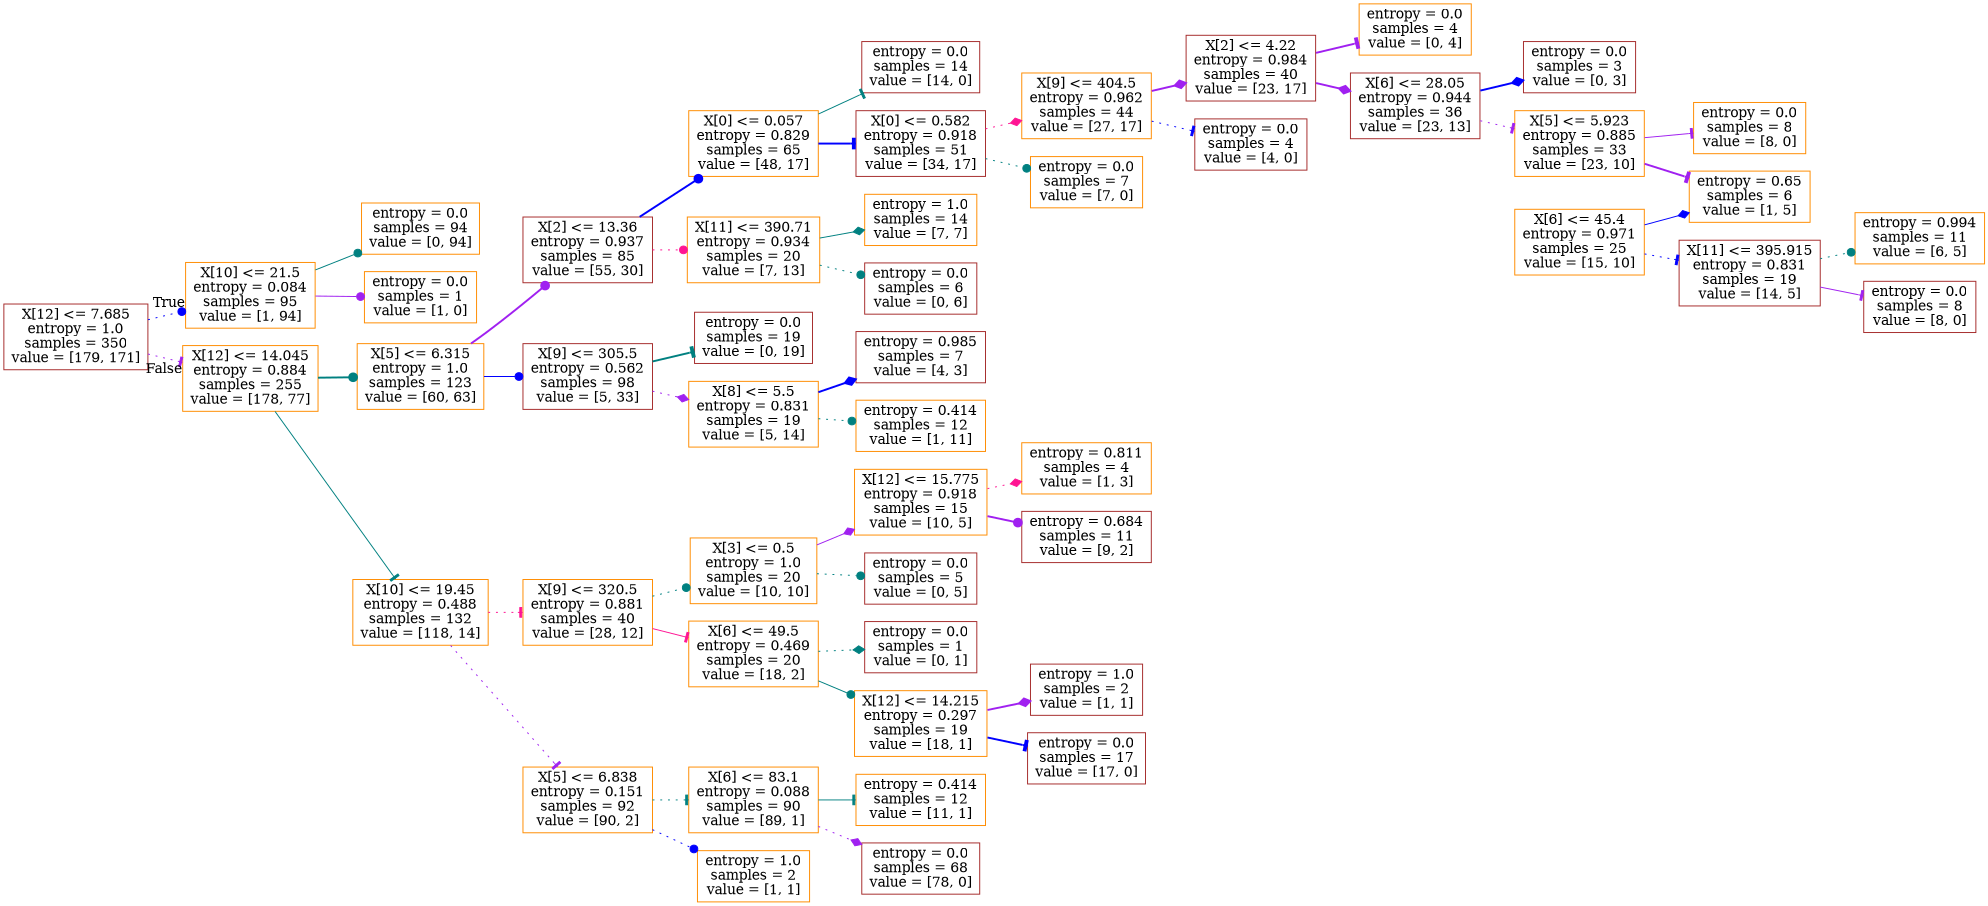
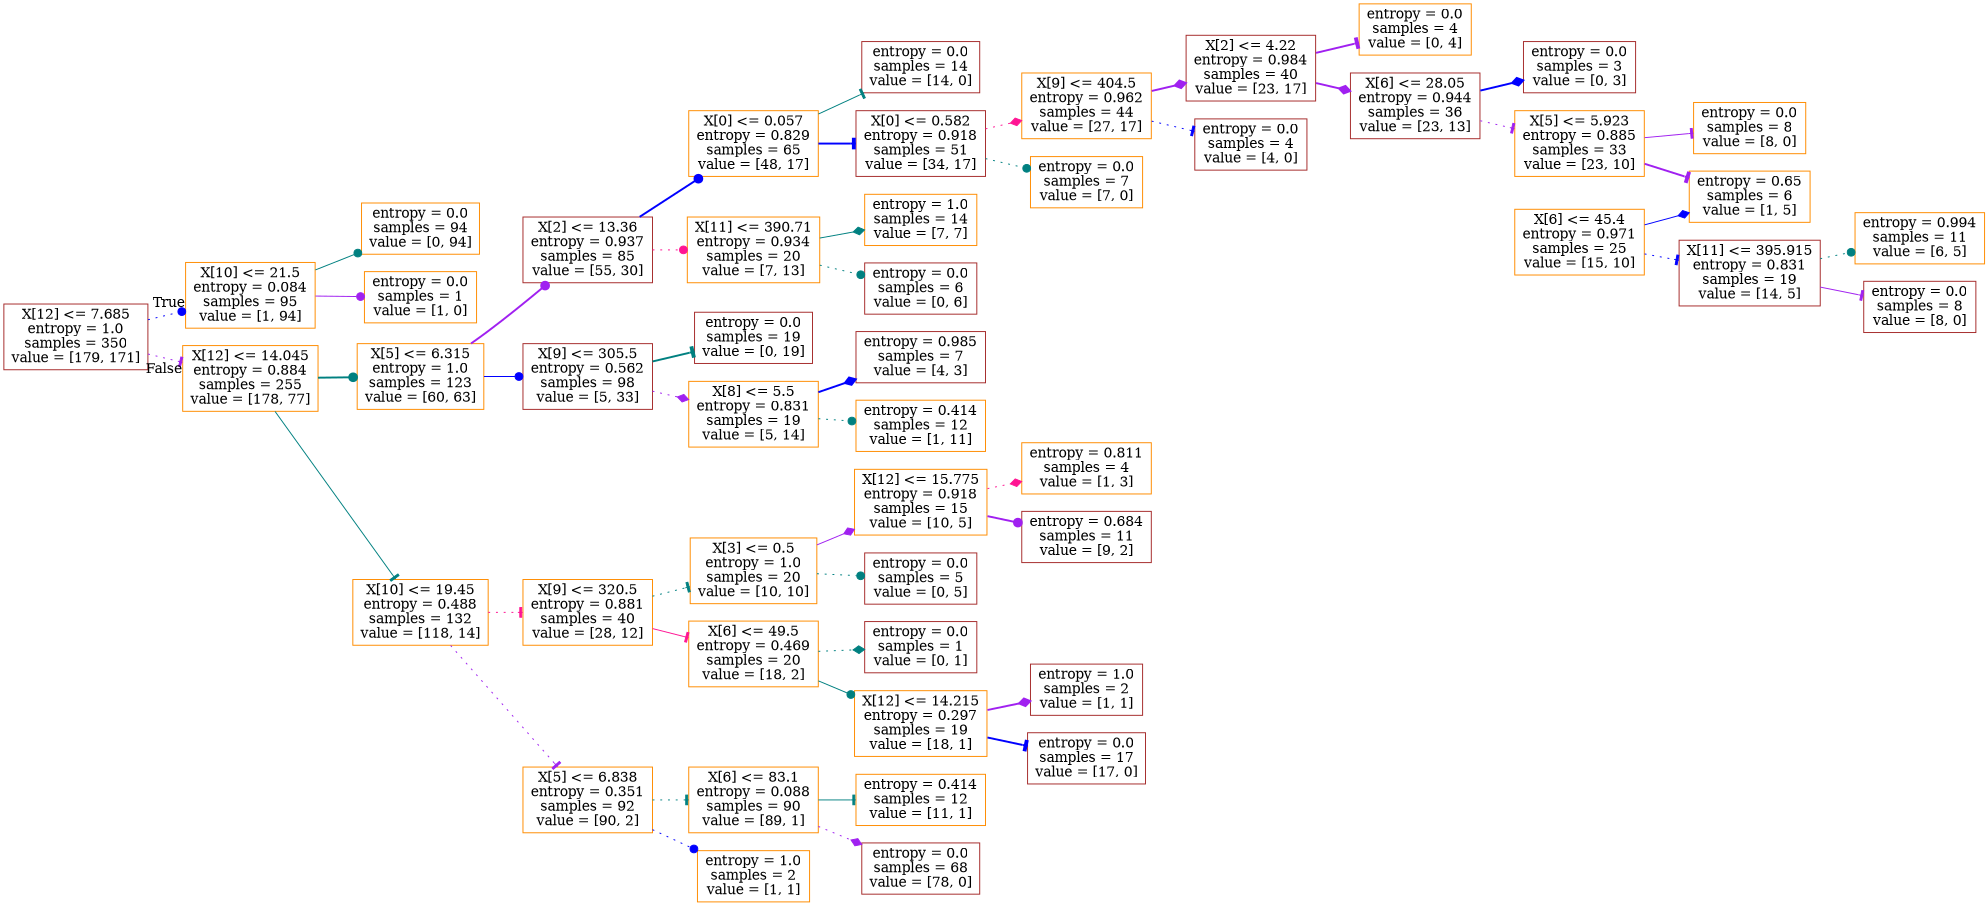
(669, 592) -> (669, 592)
(588, 800) -> (588, 800)
